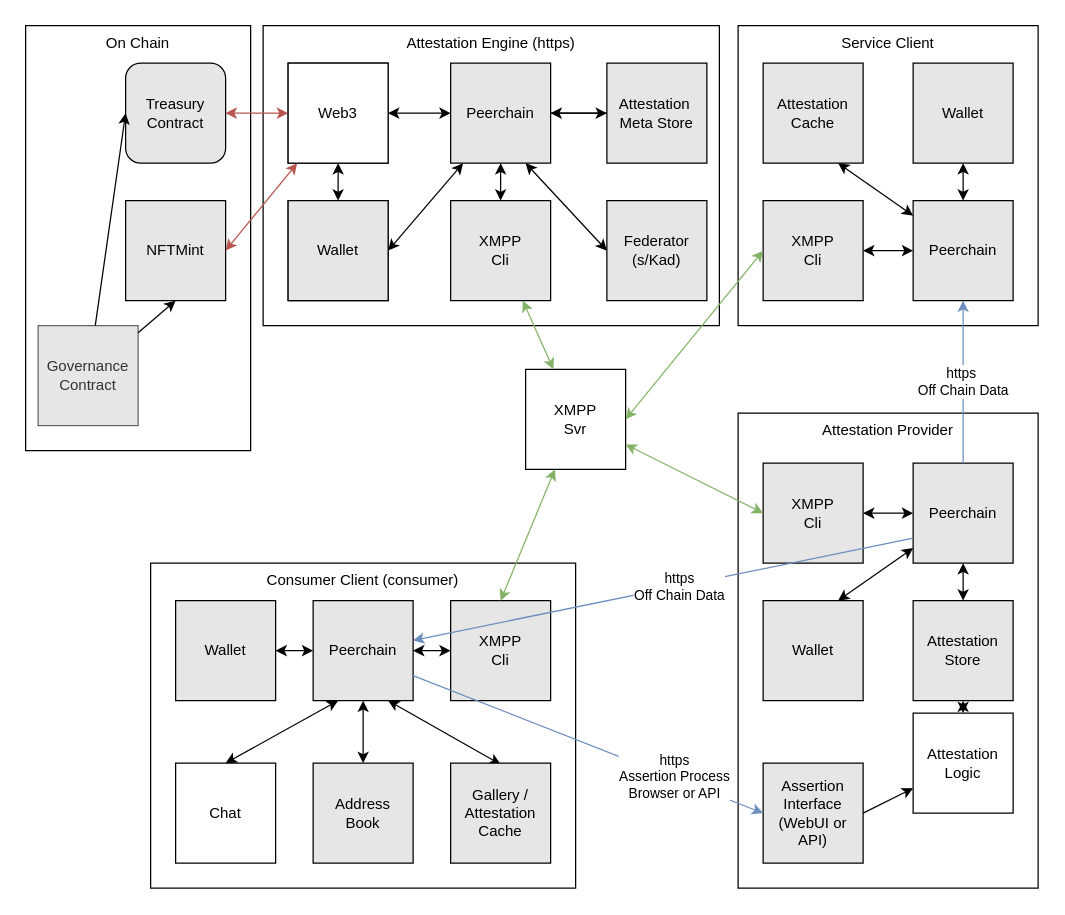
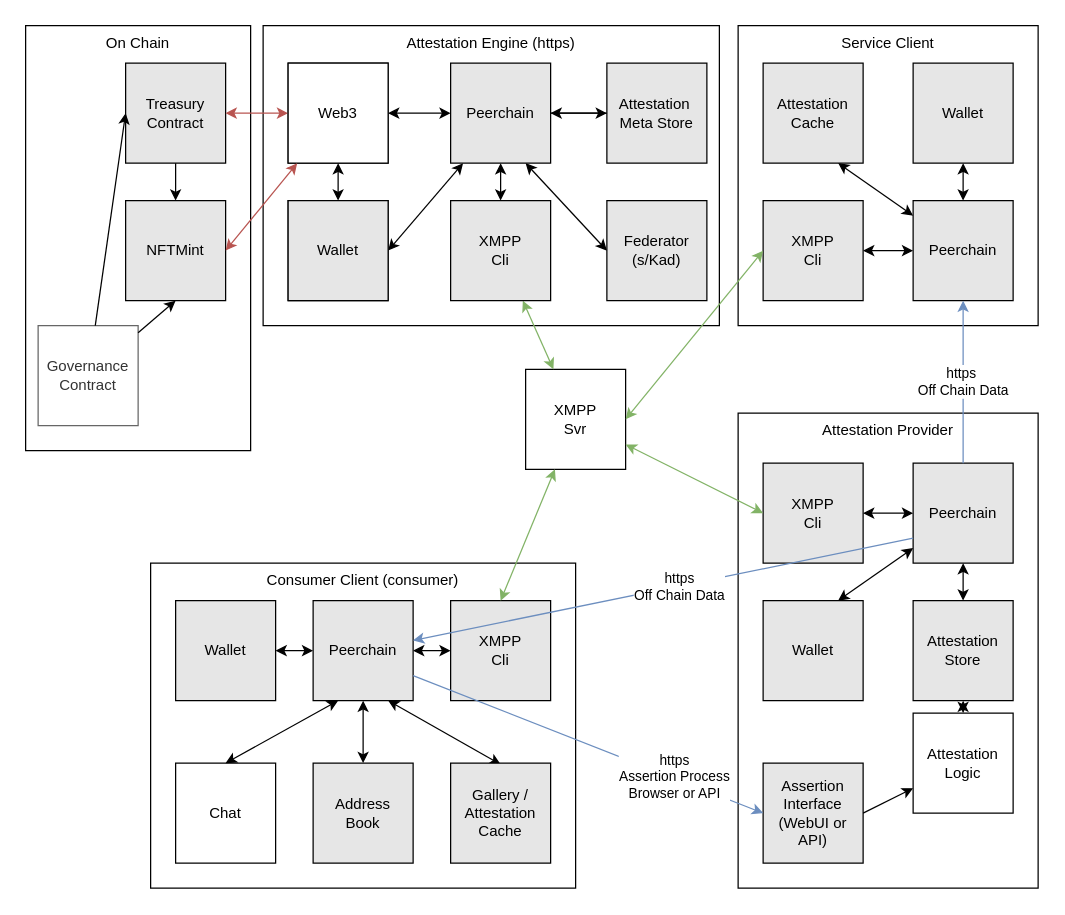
(176, 113) -> (176, 113)
none -> (176, 178)
(88, 376) -> (88, 376)
